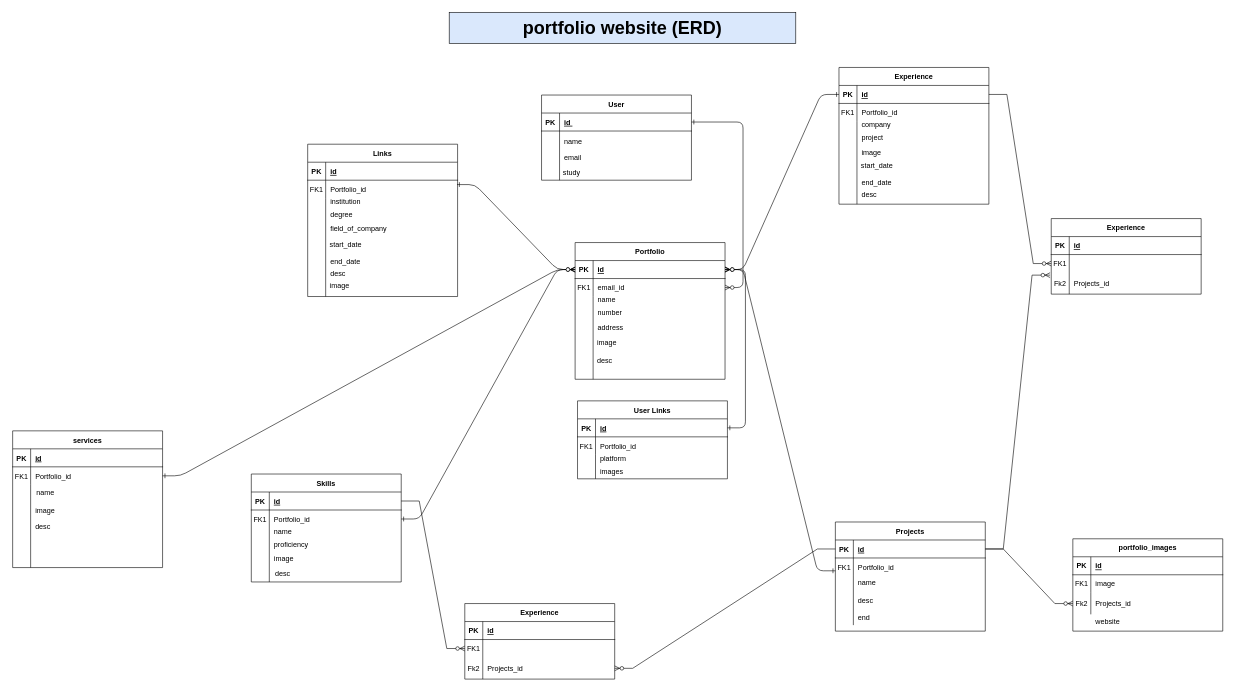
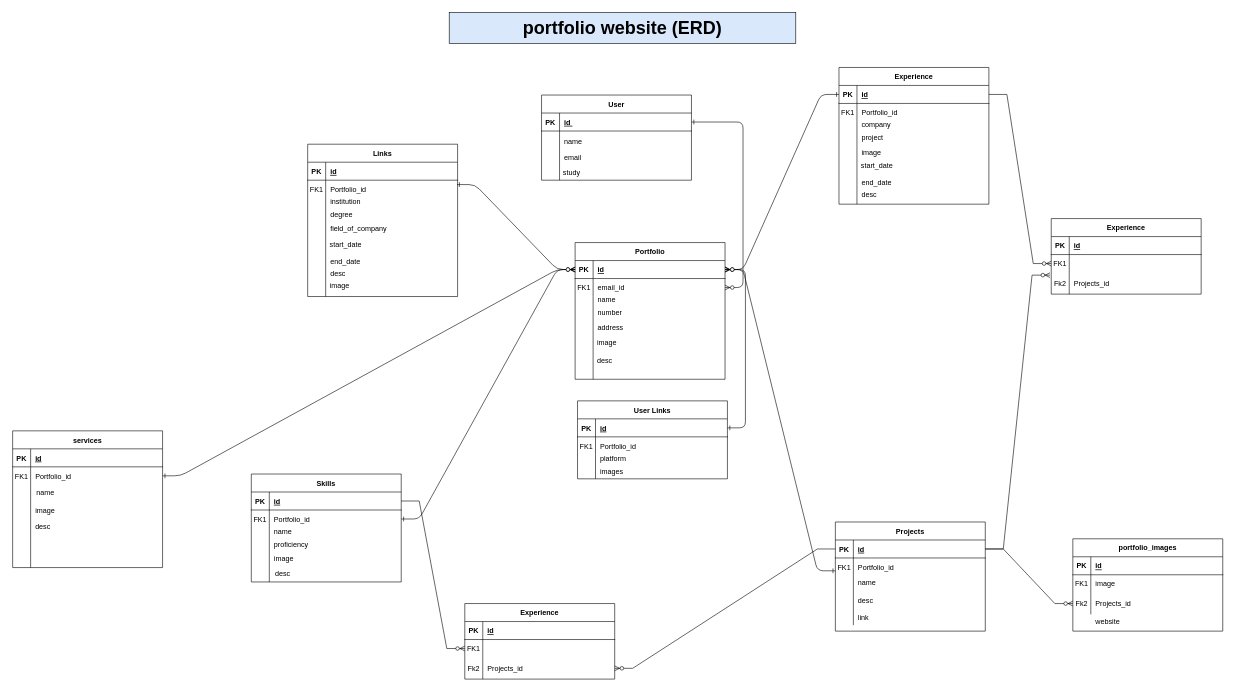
(864, 618) -> (864, 618)
